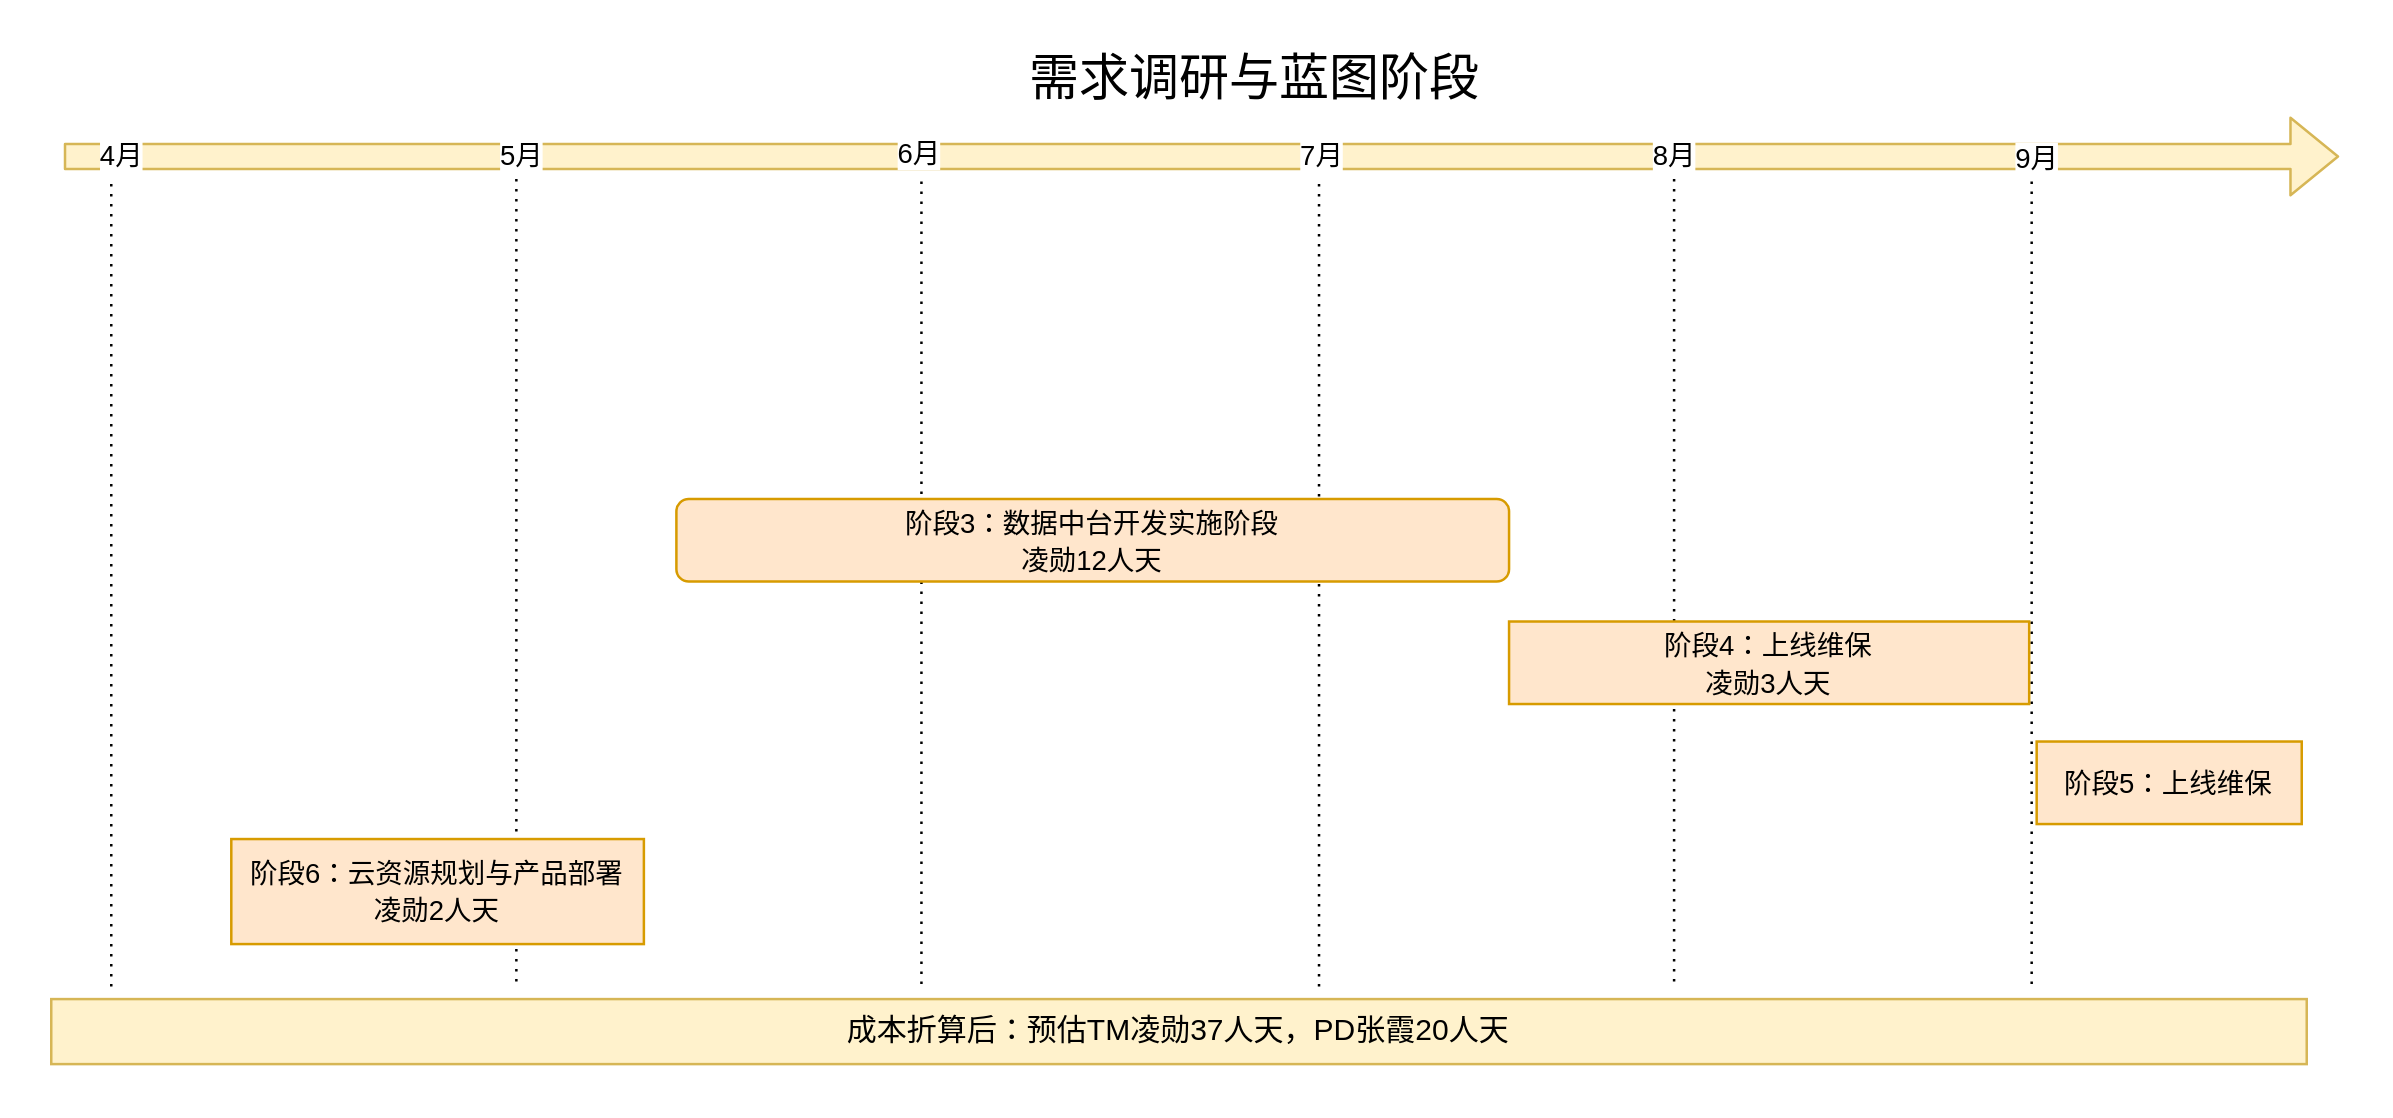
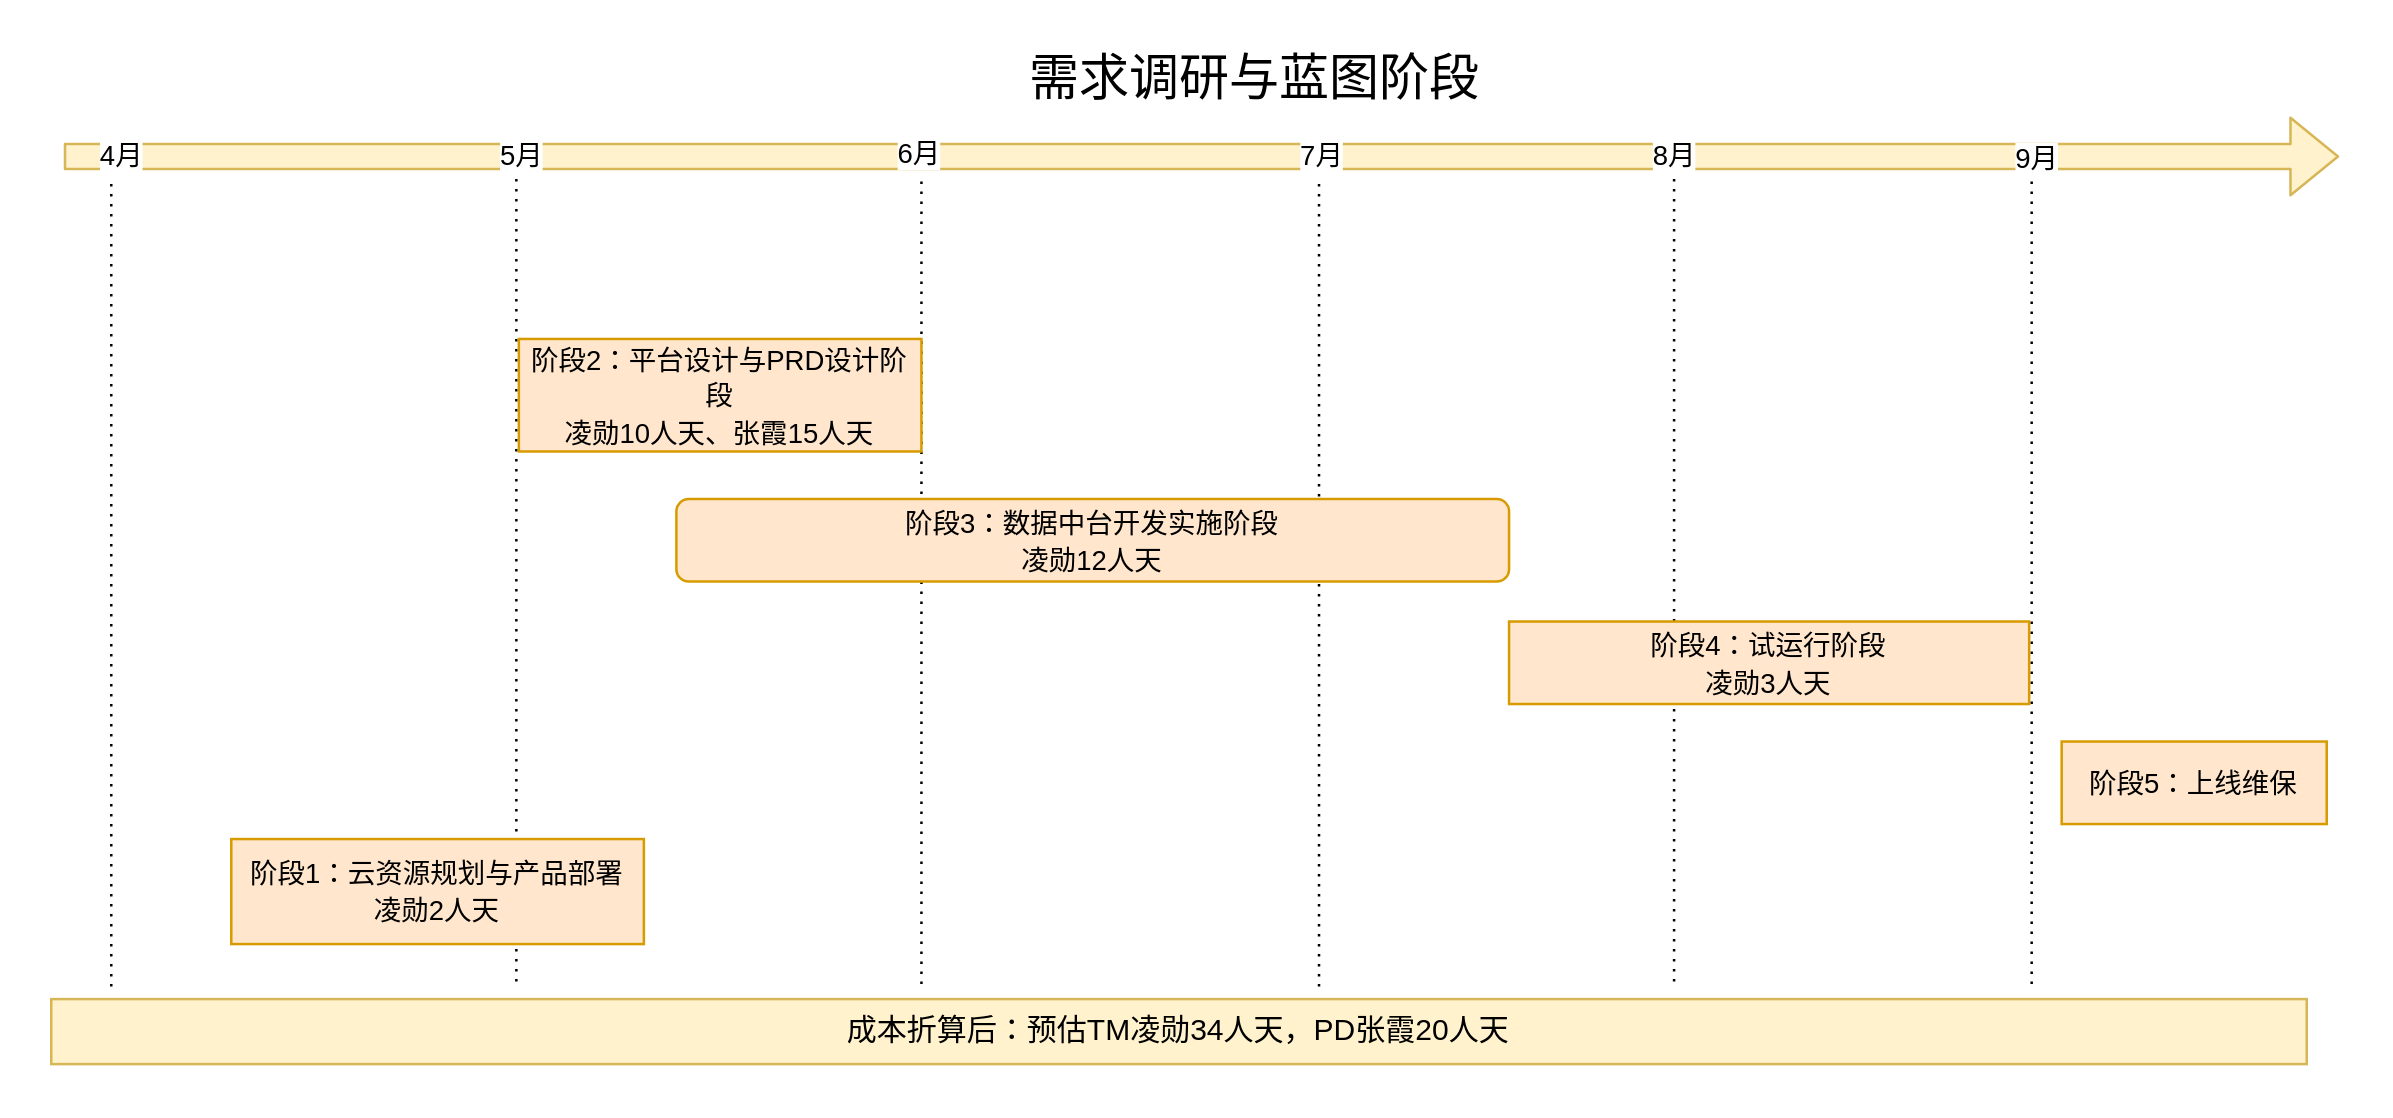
none -> (720, 395)
(1769, 664) -> (1769, 664)
(2169, 783) -> (2194, 783)
(438, 891) -> (438, 891)
(1179, 1031) -> (1179, 1031)
